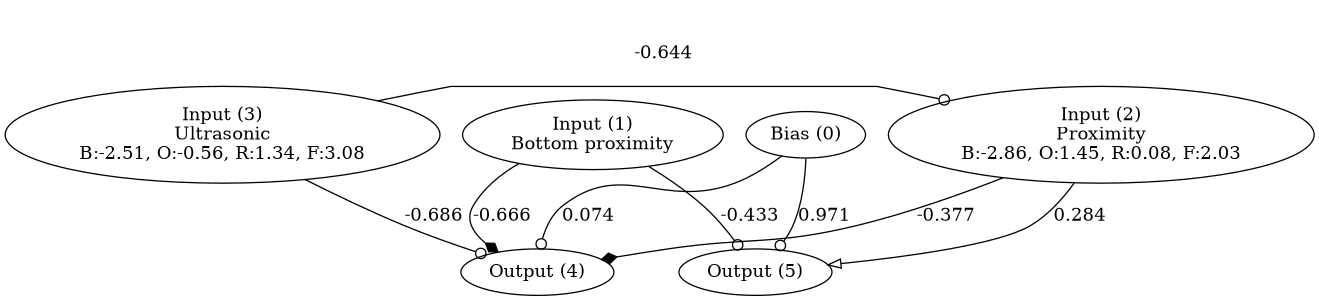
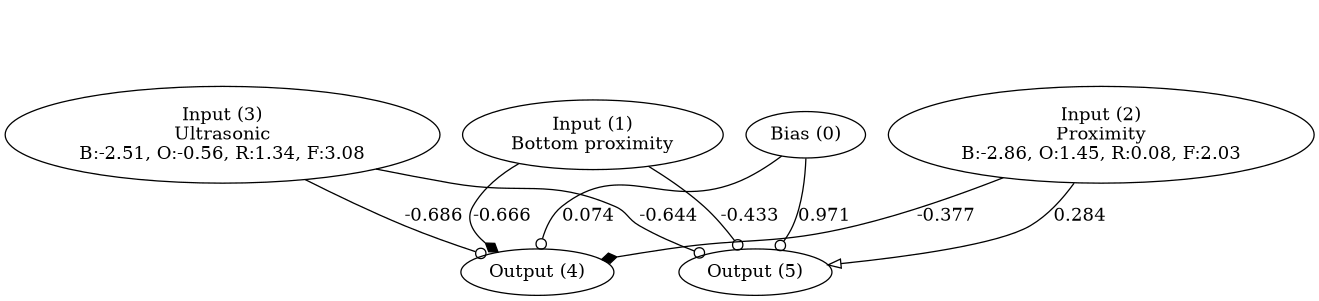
(658, 86) -> (542, 189)
